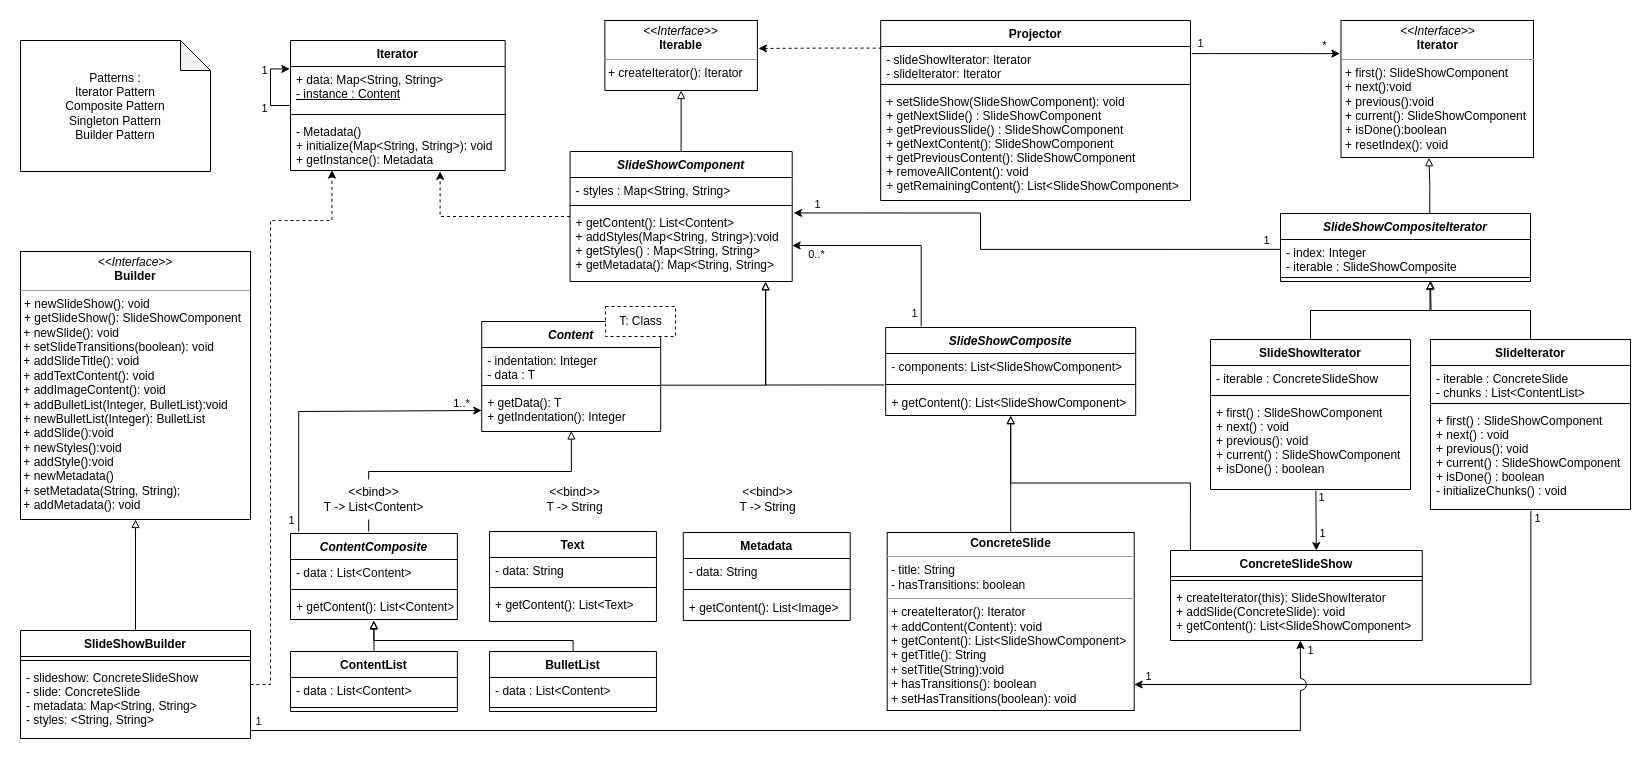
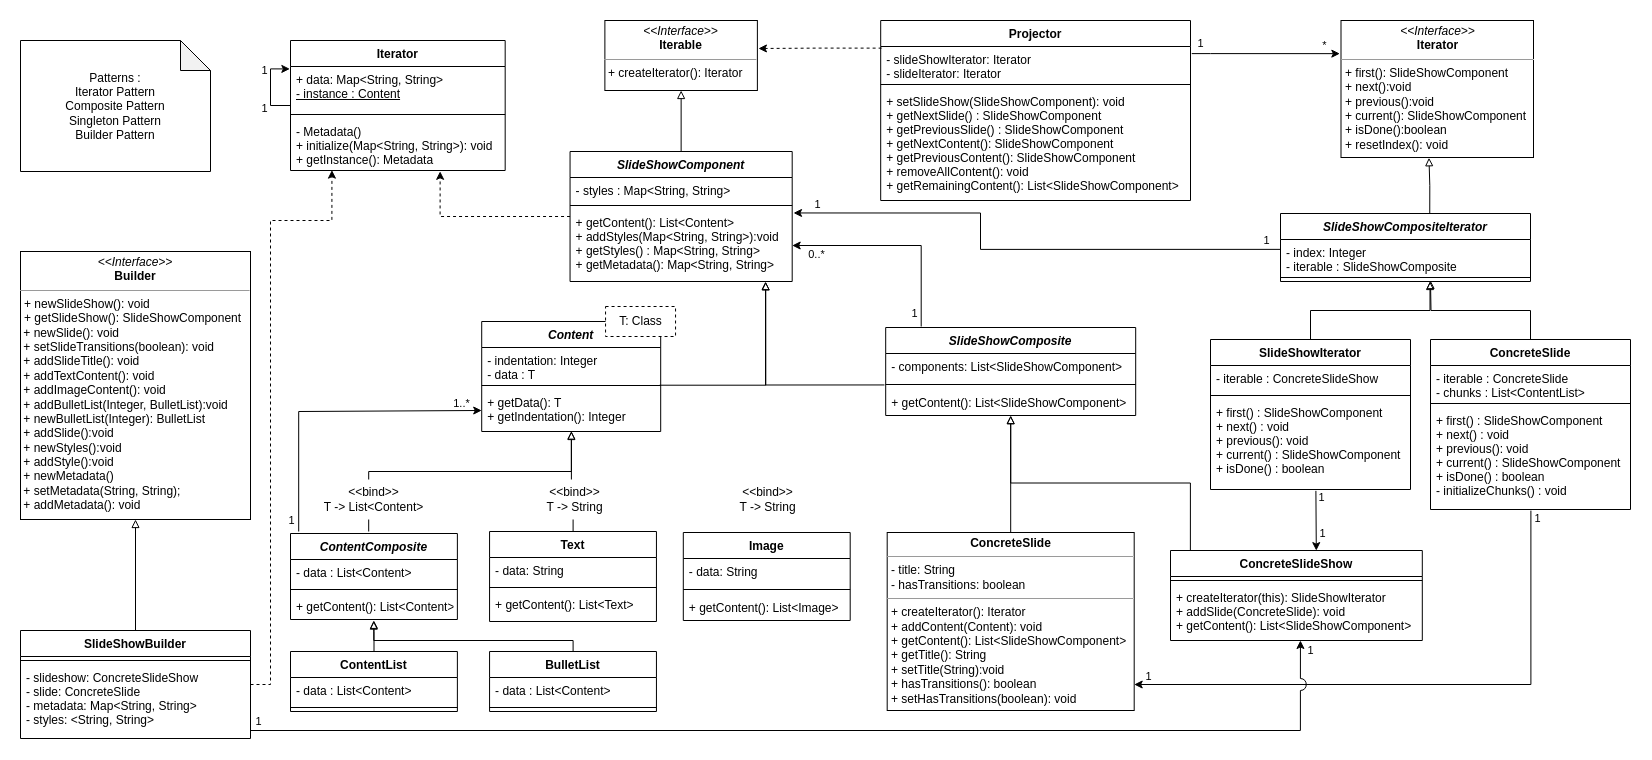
(1530, 353) -> (1530, 353)
none -> (573, 525)
(766, 546) -> (766, 546)
